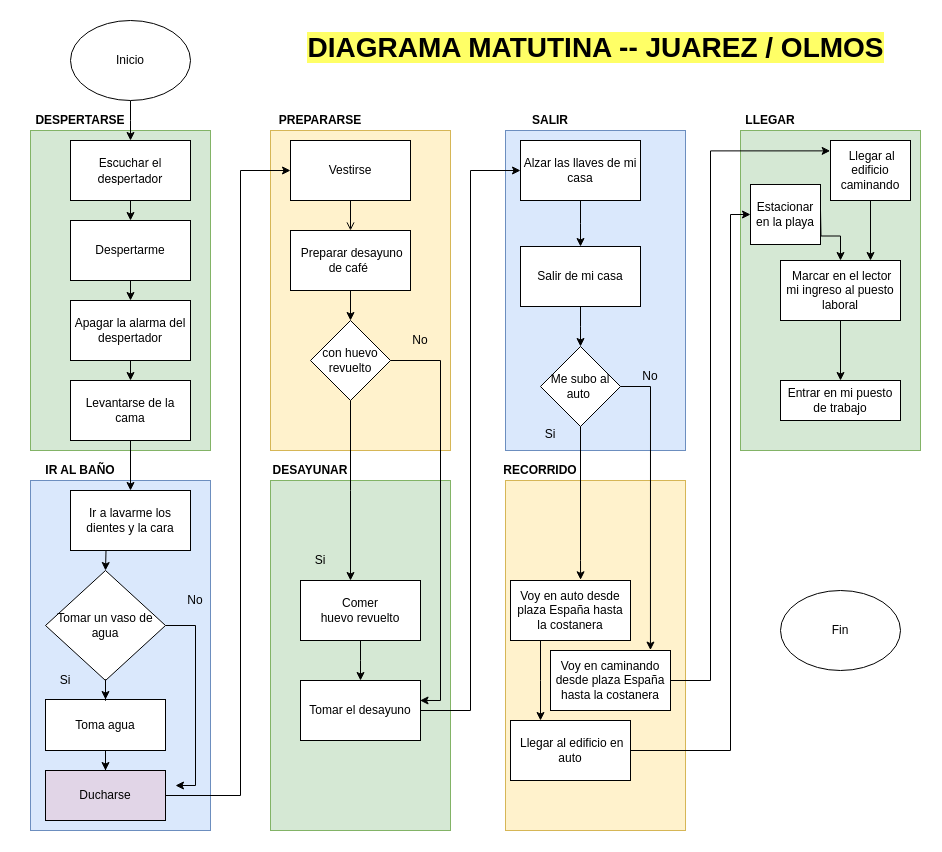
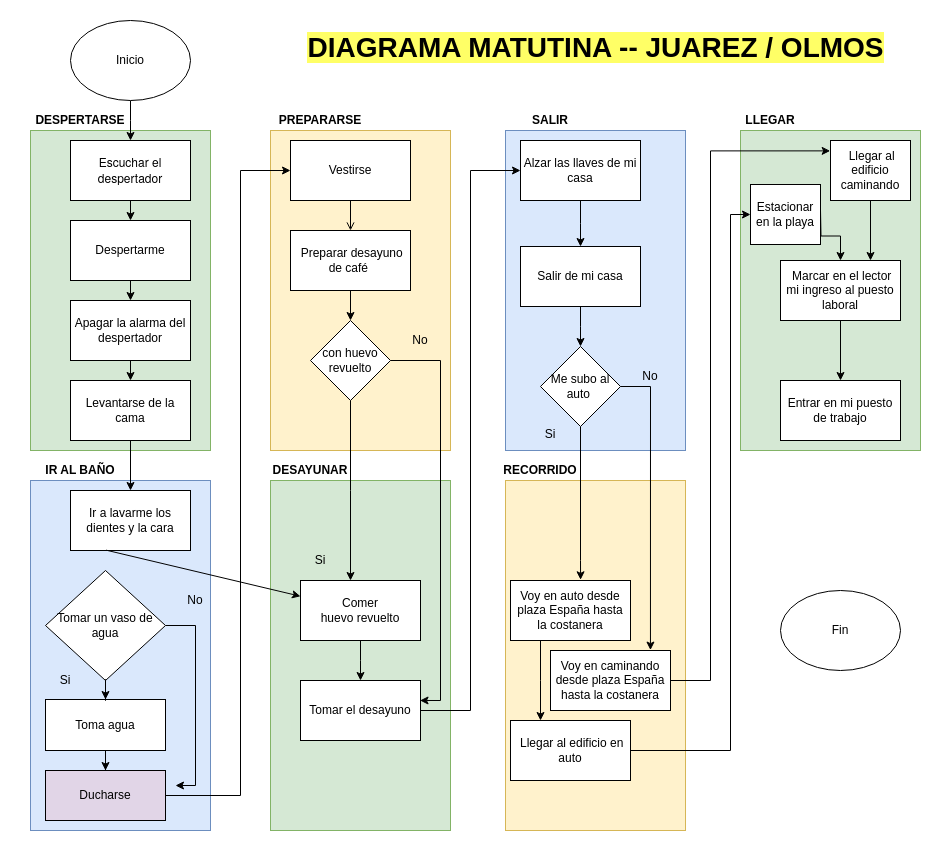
(841, 401) -> (841, 411)
(106, 557) -> (200, 572)
